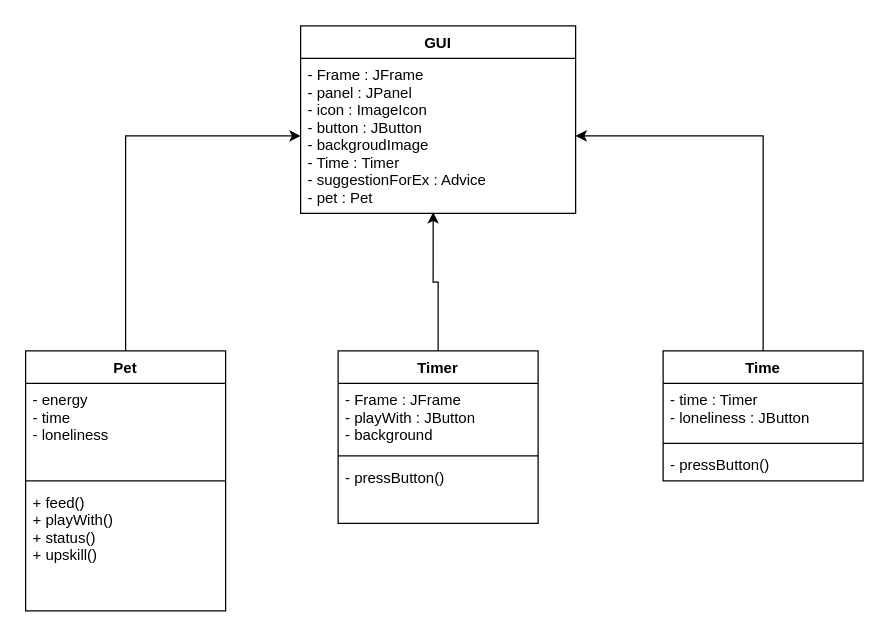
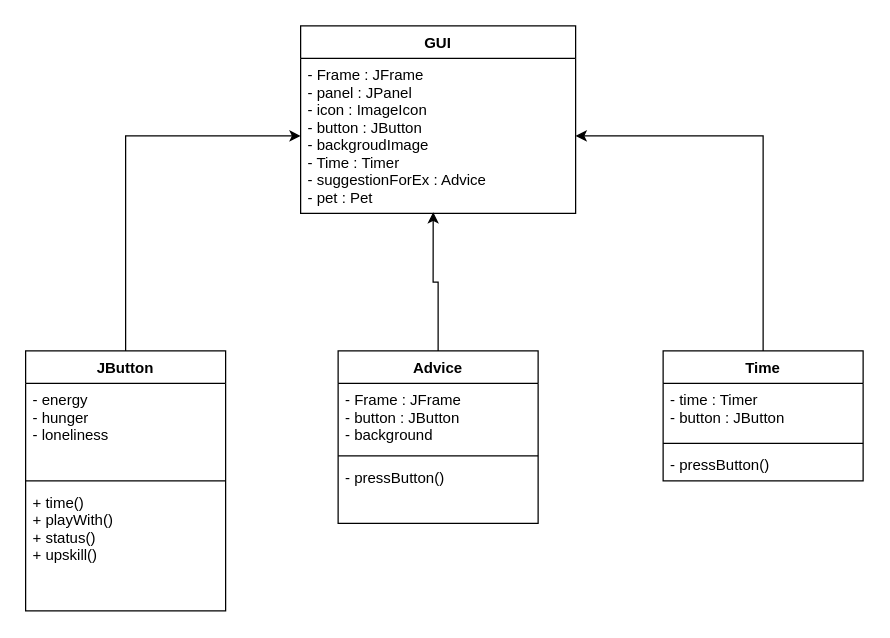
(125, 368) -> (125, 368)
(438, 368) -> (438, 368)
(64, 400) -> (64, 400)
(404, 400) -> (404, 400)
(717, 400) -> (717, 400)
(64, 503) -> (62, 503)
